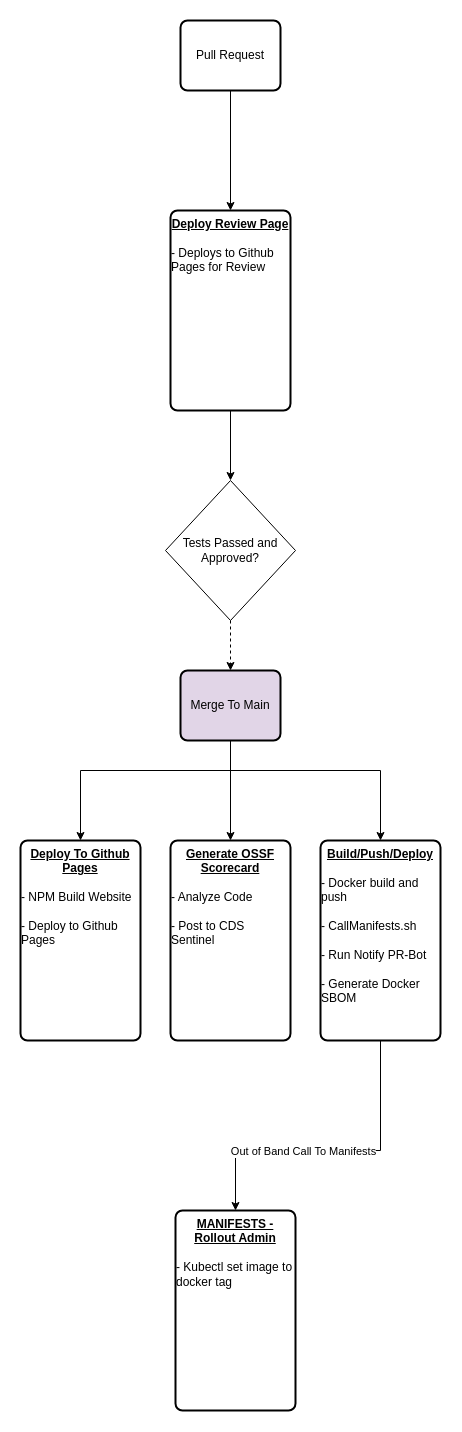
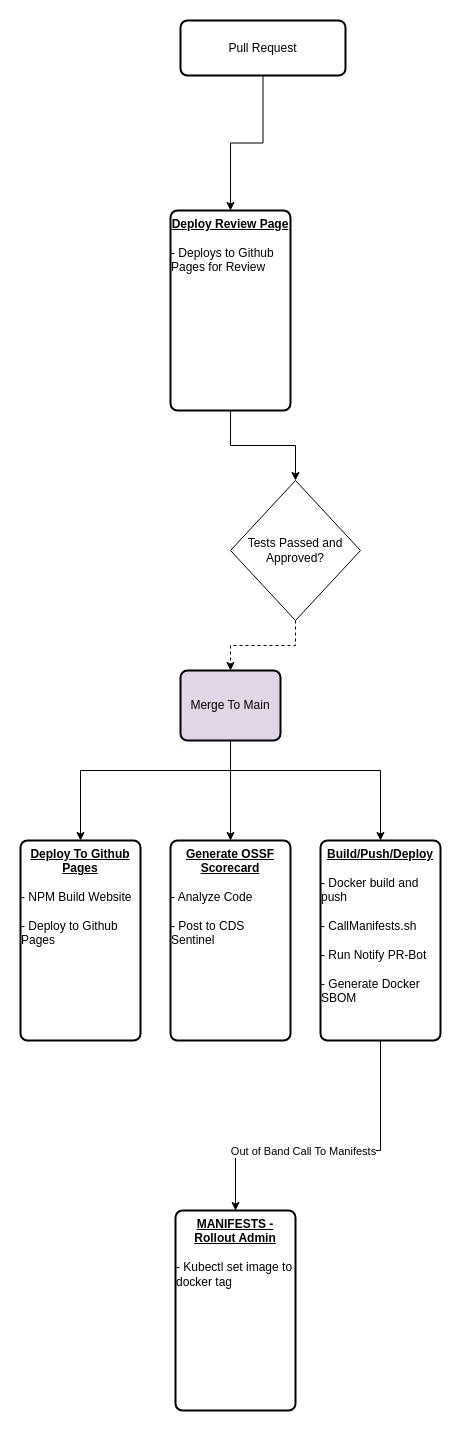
(231, 56) -> (263, 48)
(231, 551) -> (296, 551)
